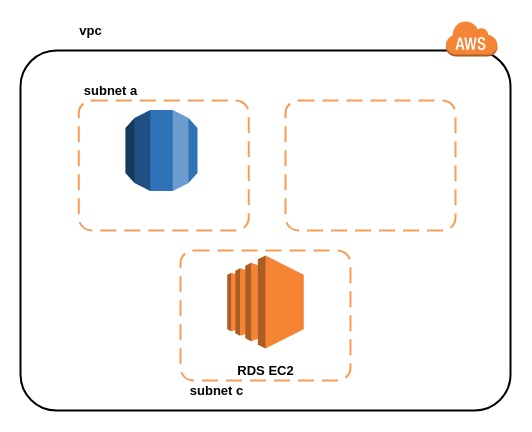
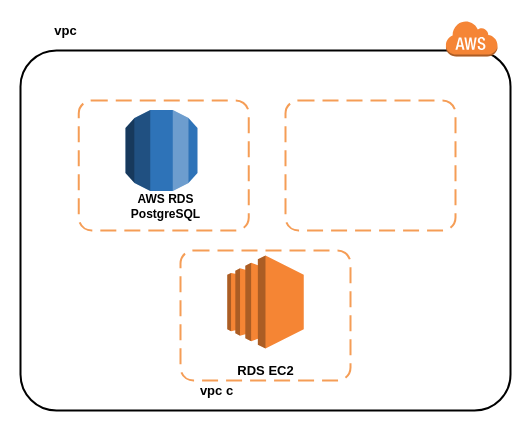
(91, 31) -> (66, 31)
(111, 91) -> none
none -> (166, 206)
(217, 391) -> (217, 391)
